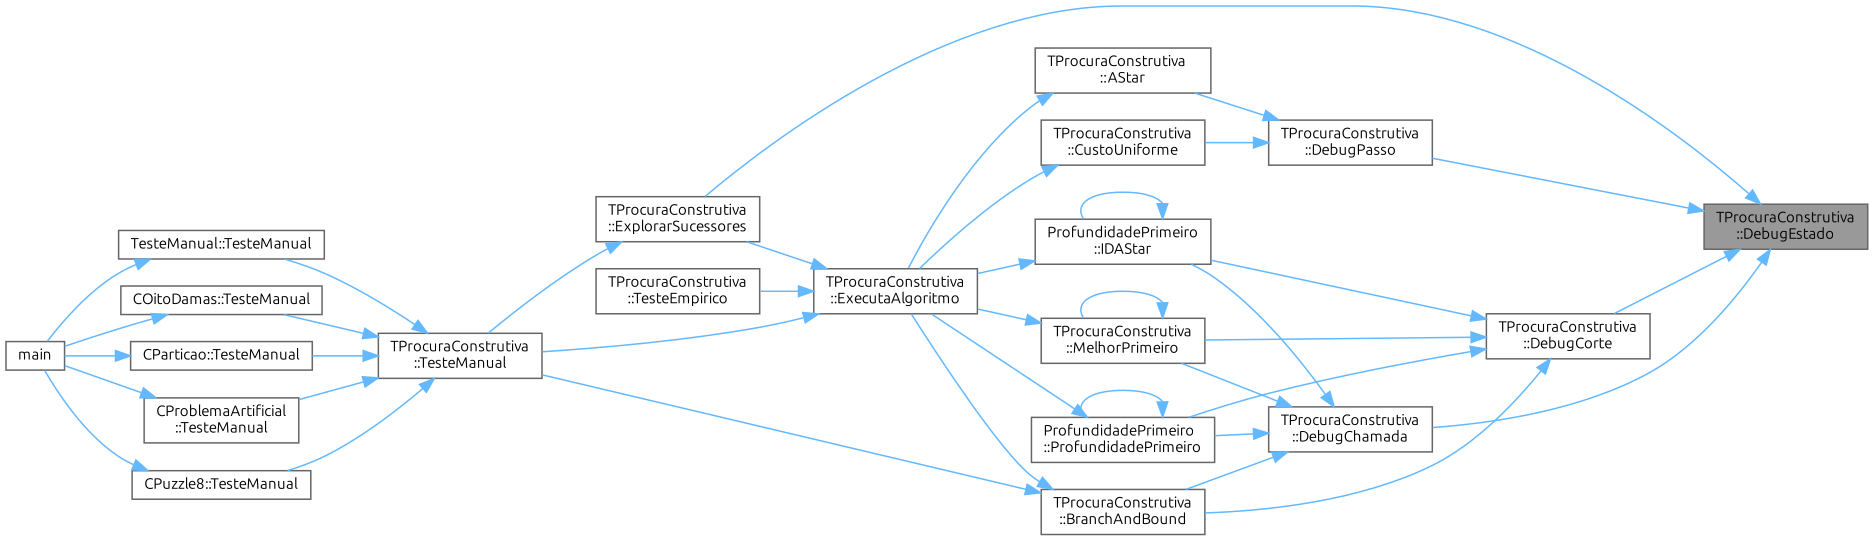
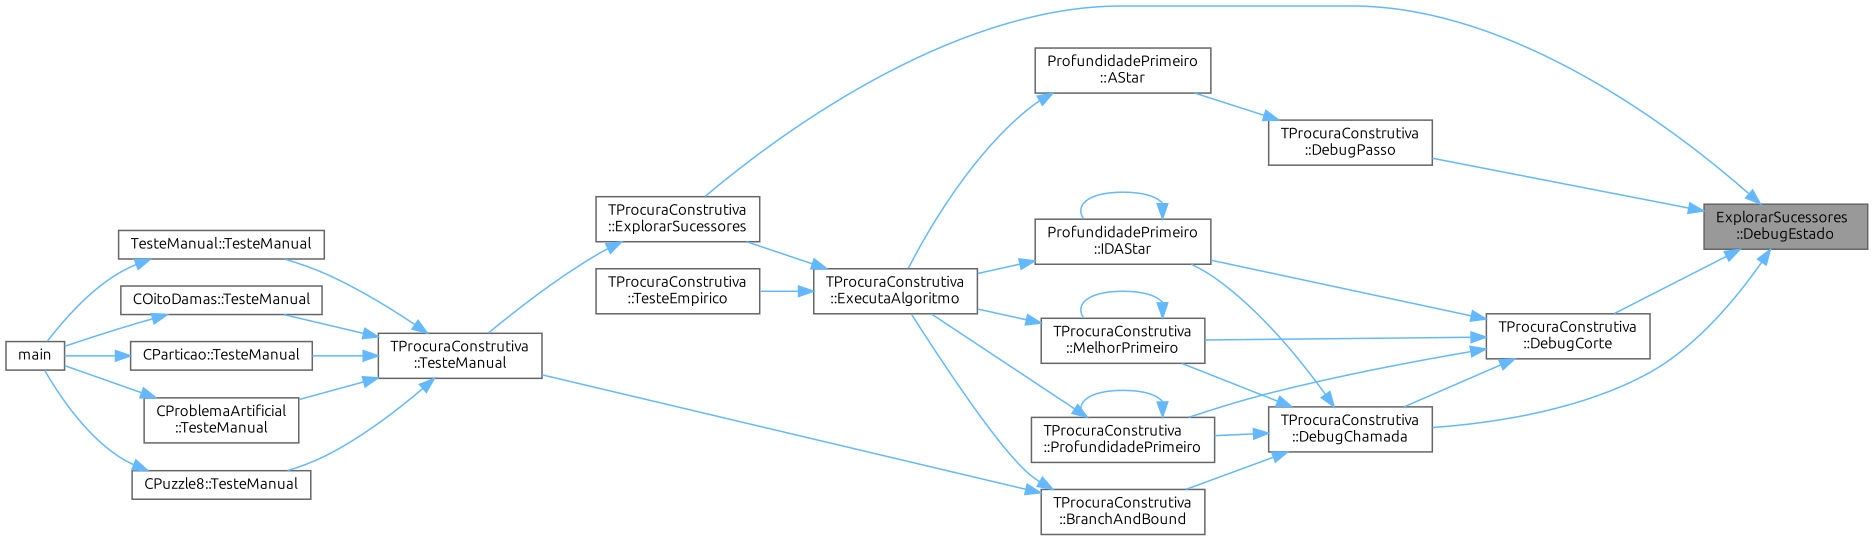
(1123, 71) -> (1123, 71)
(1123, 143) -> none
(1786, 227) -> (1786, 227)
(674, 340) -> none
(1123, 440) -> (1123, 440)
(1391, 482) -> (1453, 386)
